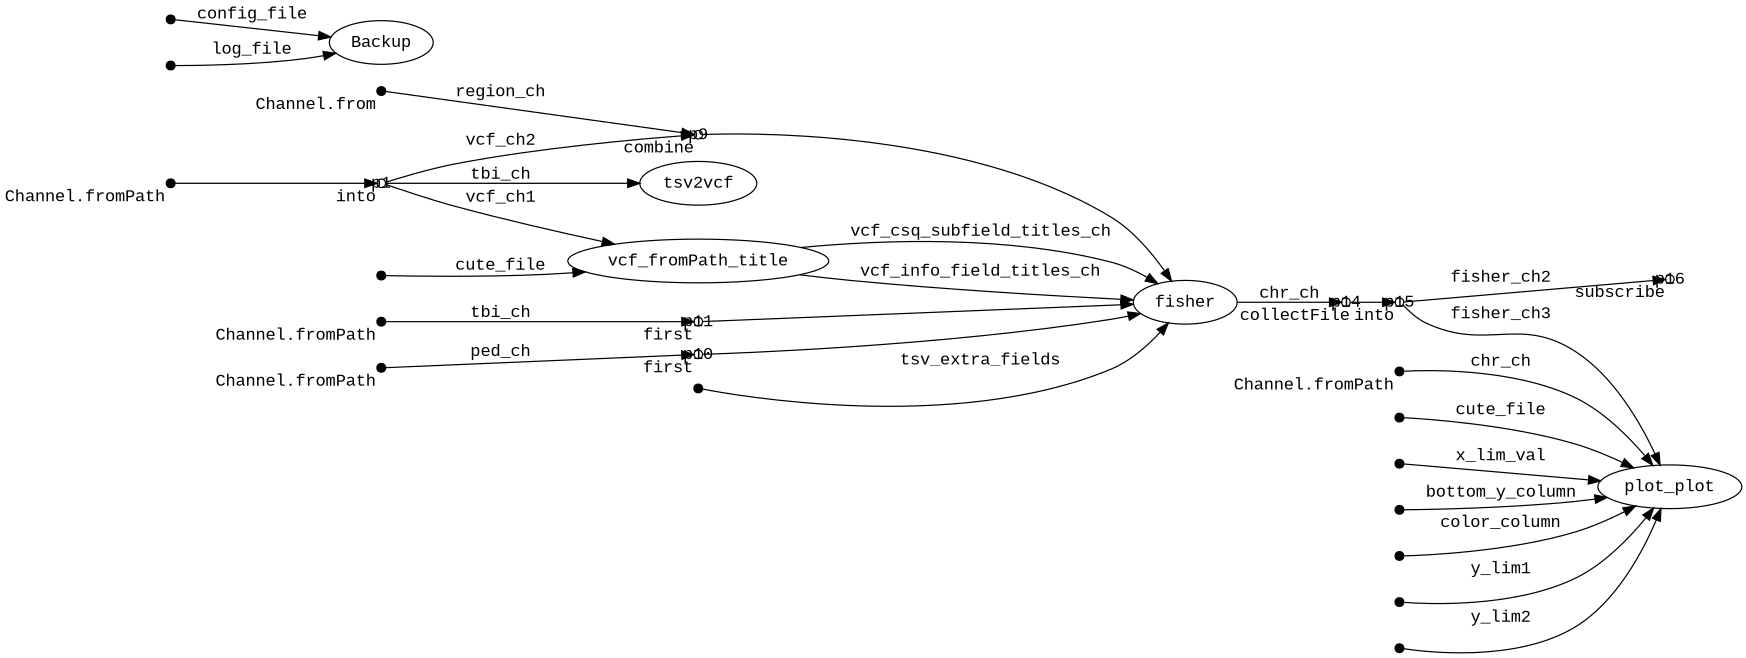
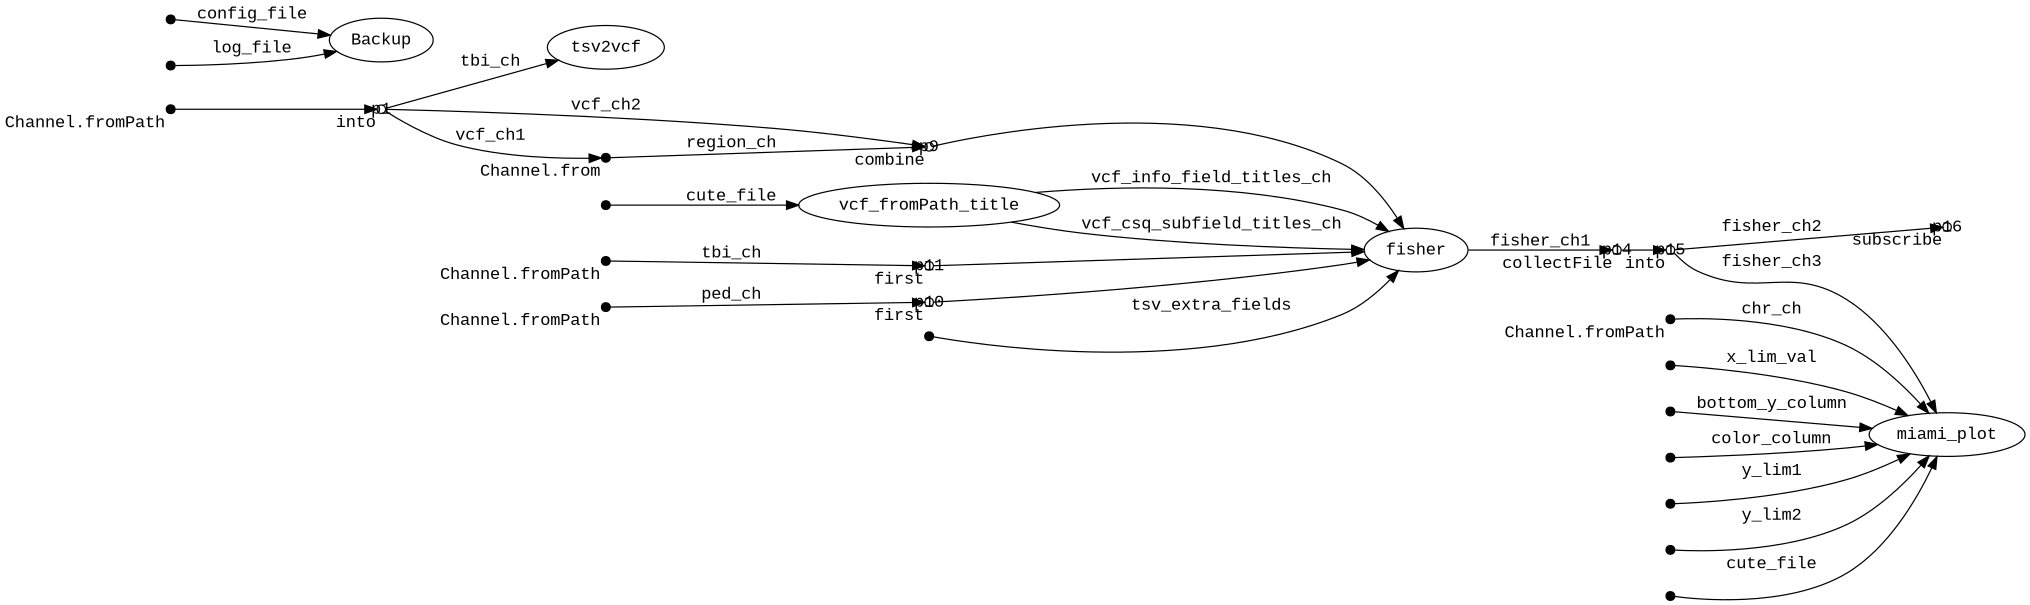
(493, 216) -> (483, 151)
(1290, 293) -> (1540, 241)
(1670, 487) -> (1947, 435)
